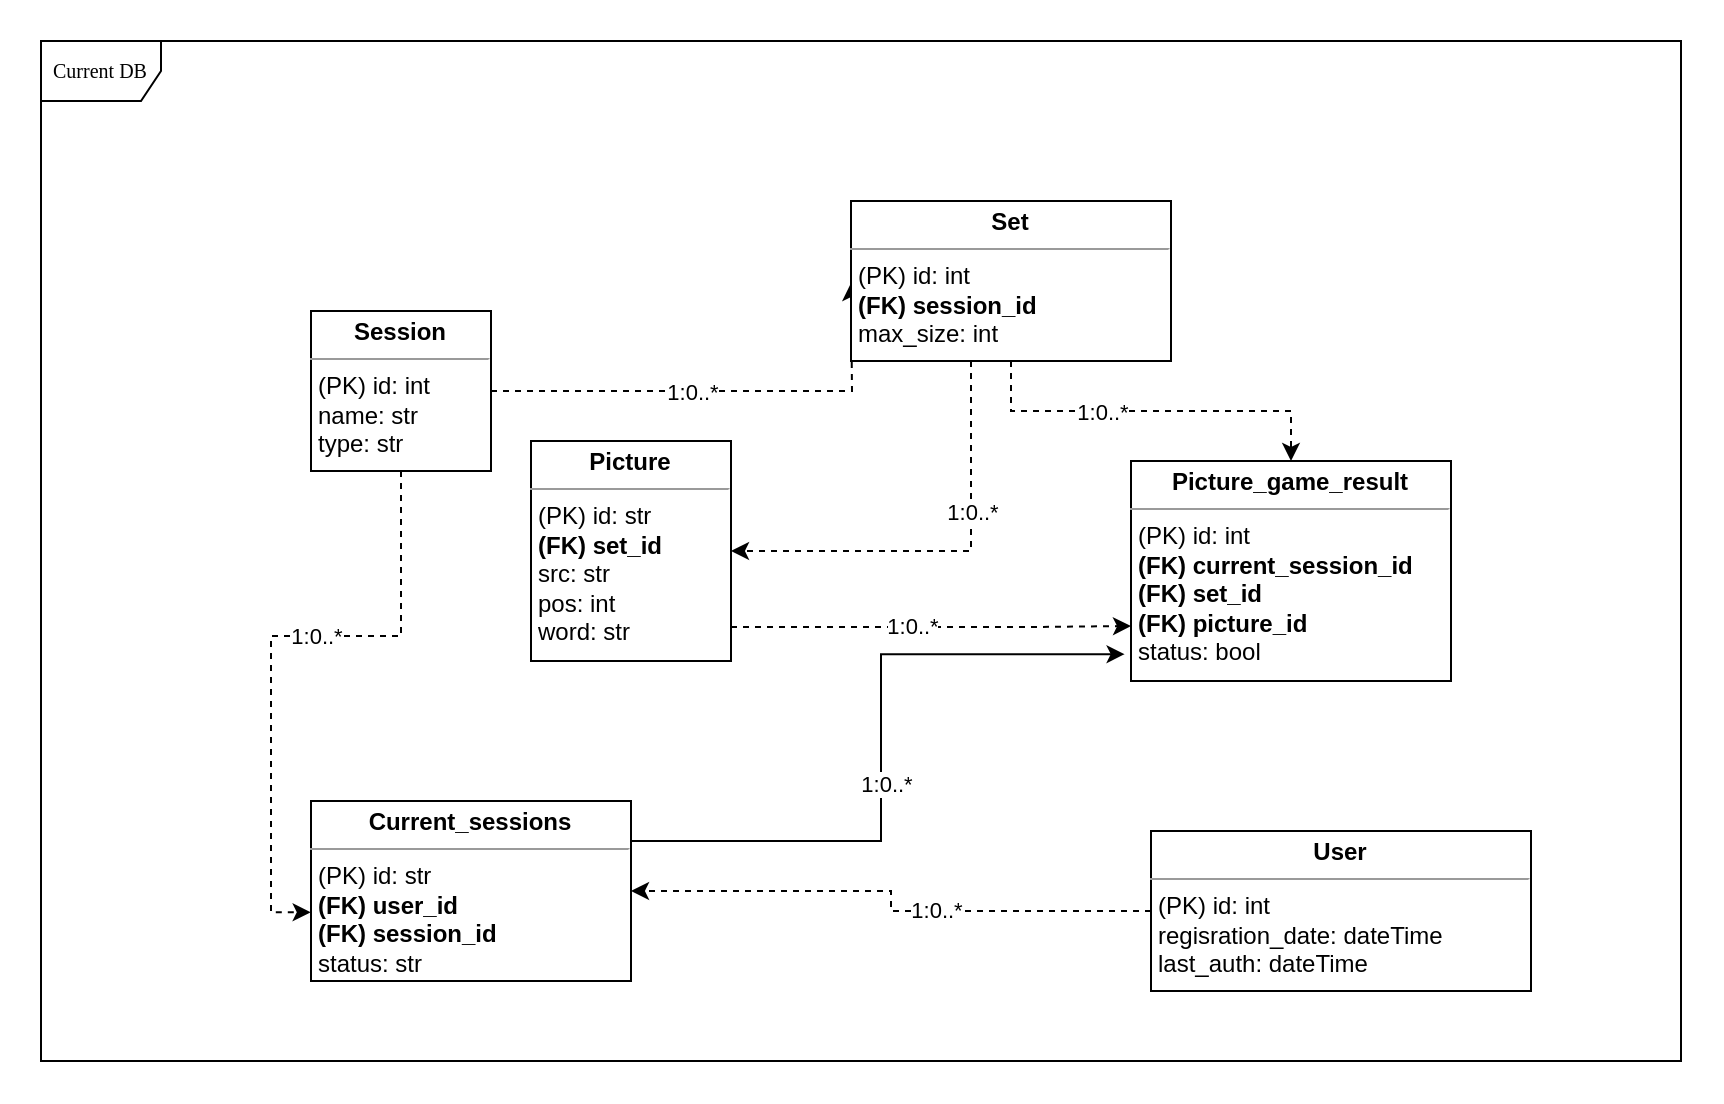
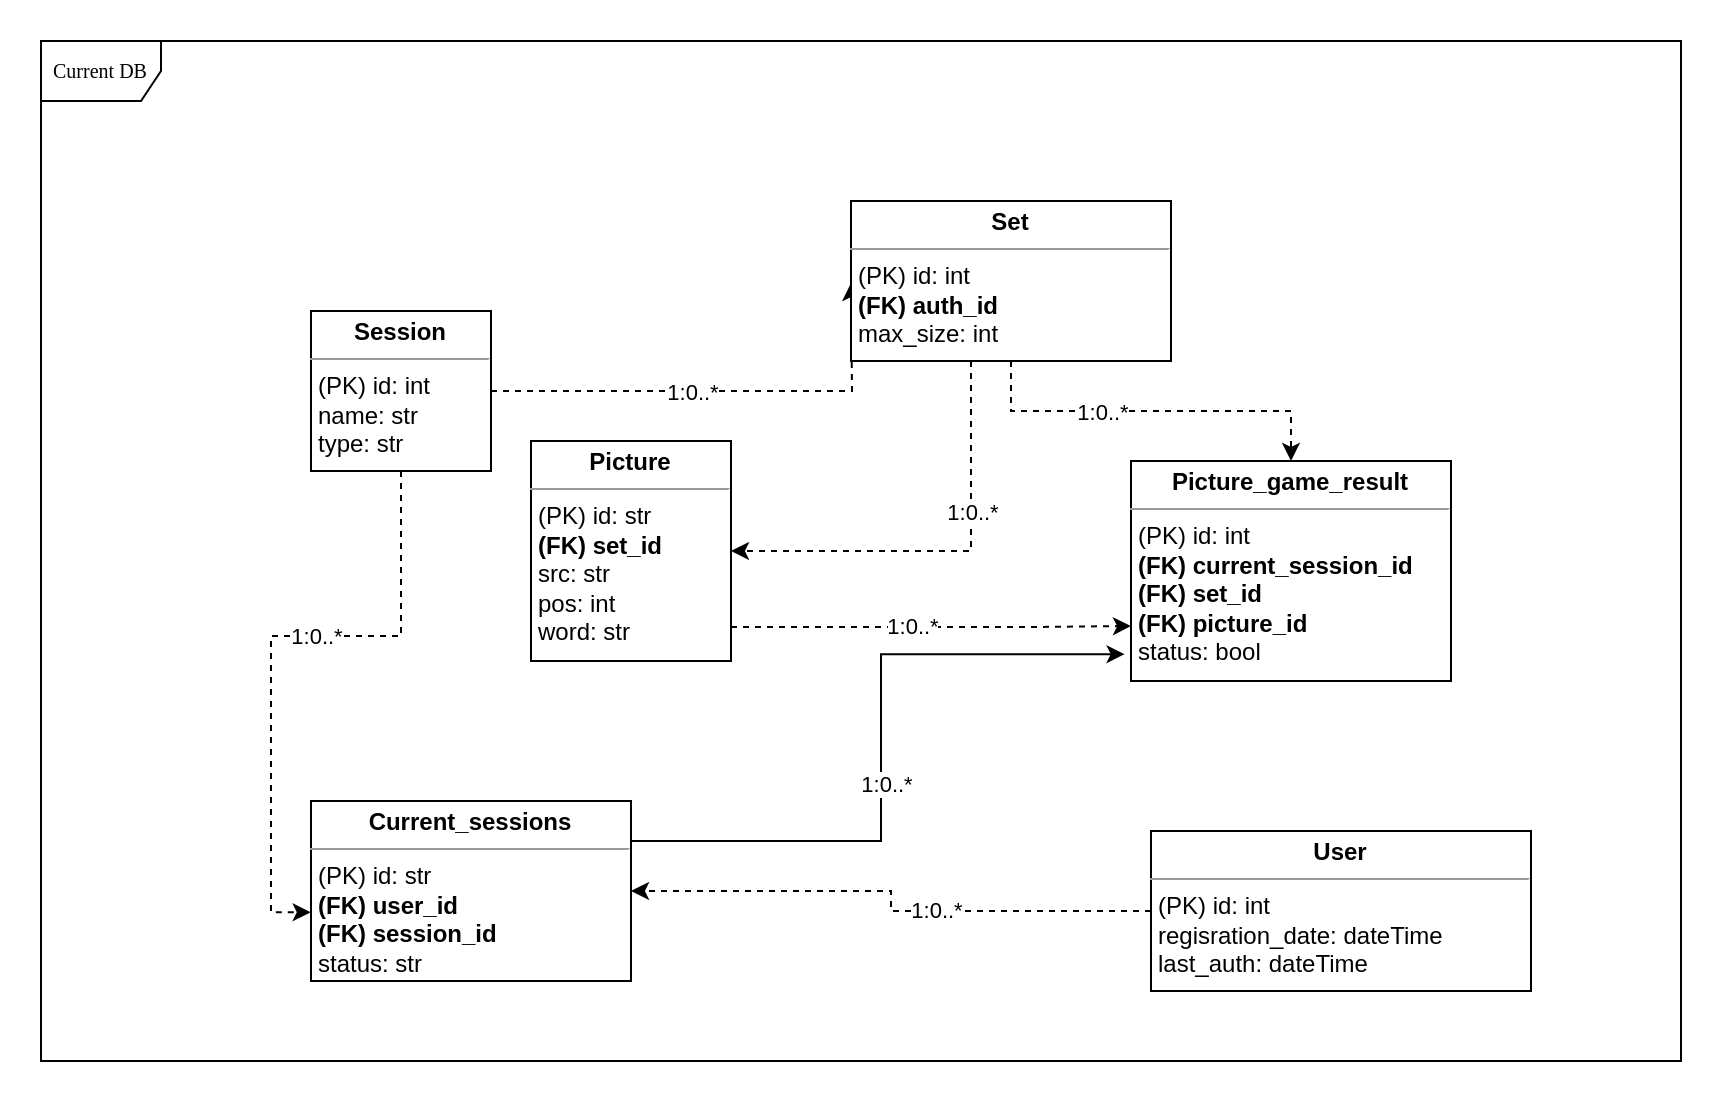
(942, 259) -> (926, 259)
